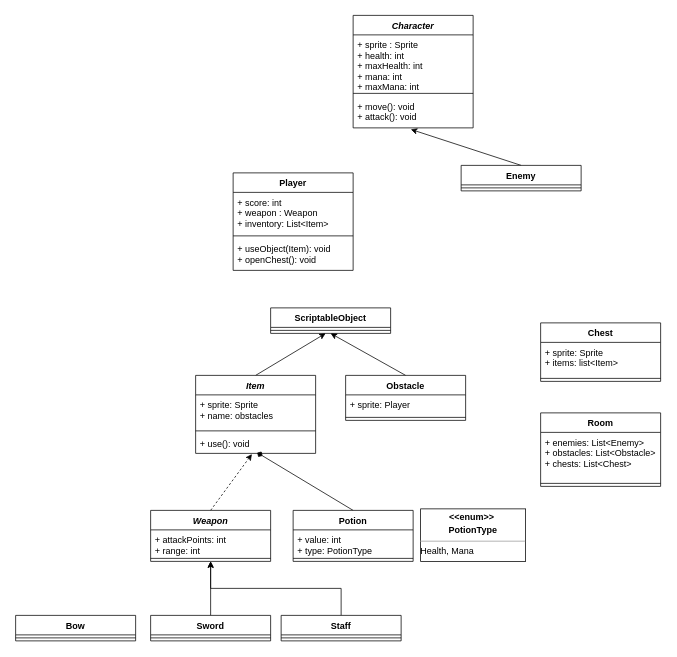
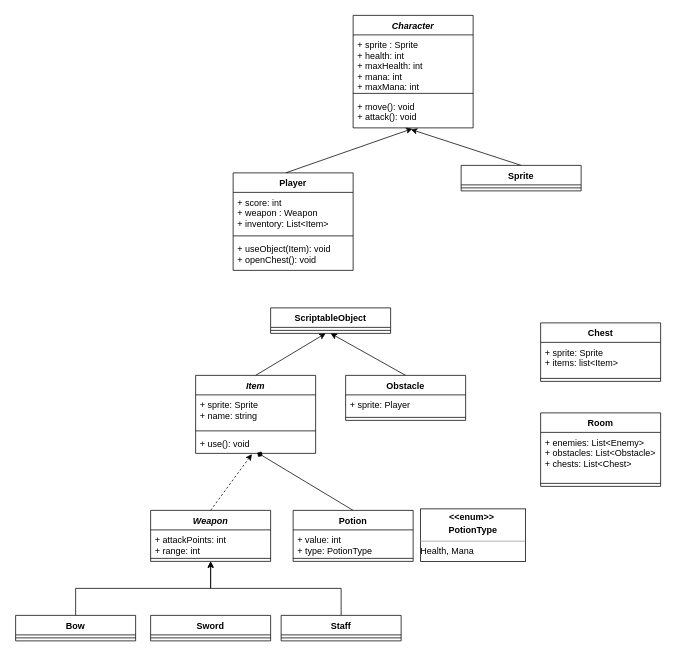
none -> (347, 151)
(521, 176) -> (521, 176)
(234, 405) -> (234, 405)
none -> (128, 588)
(210, 603) -> none
